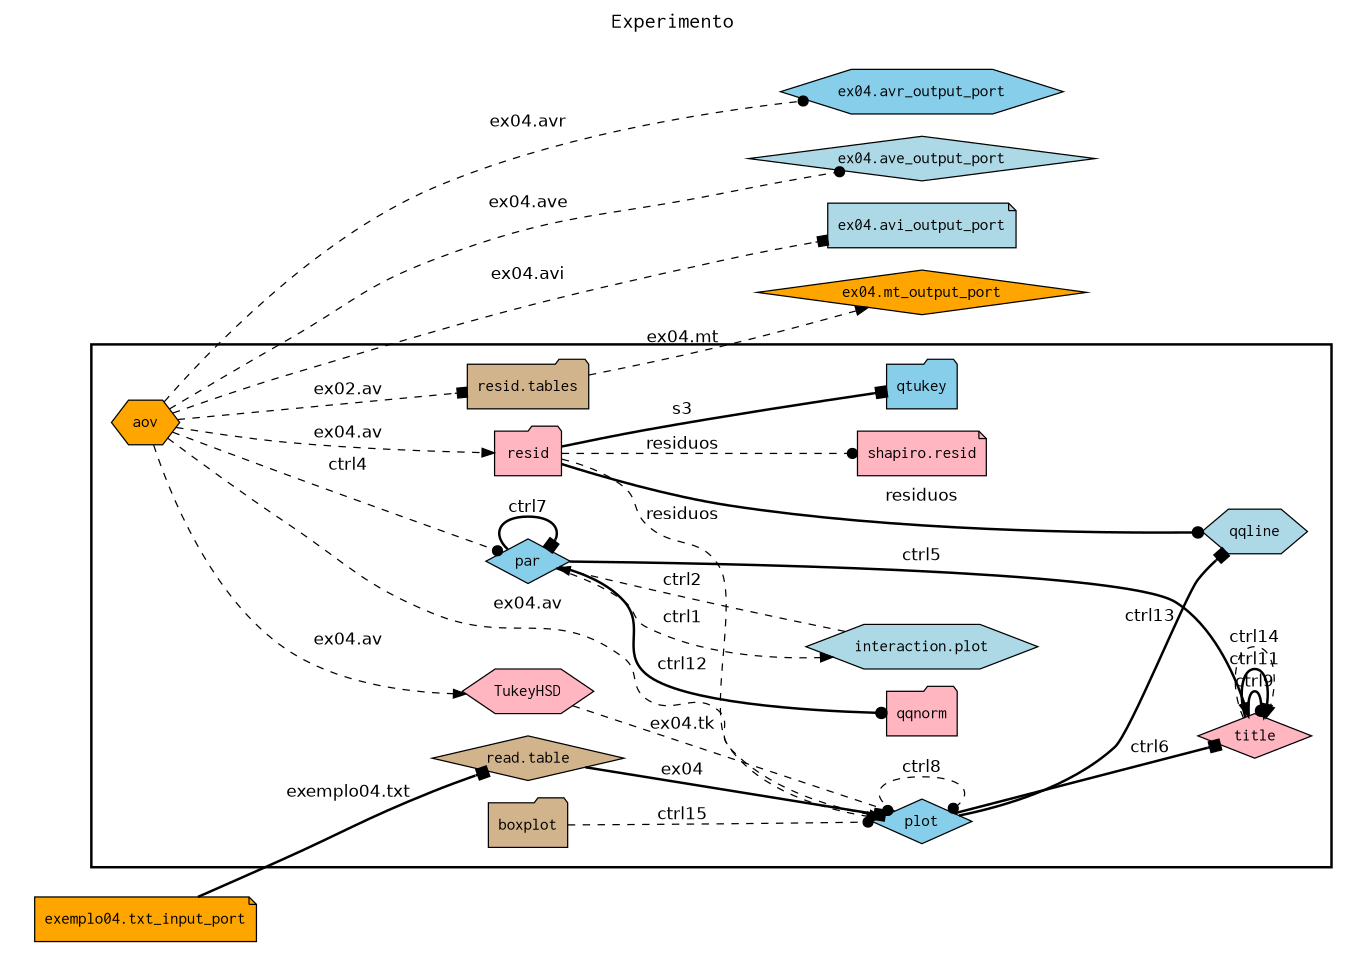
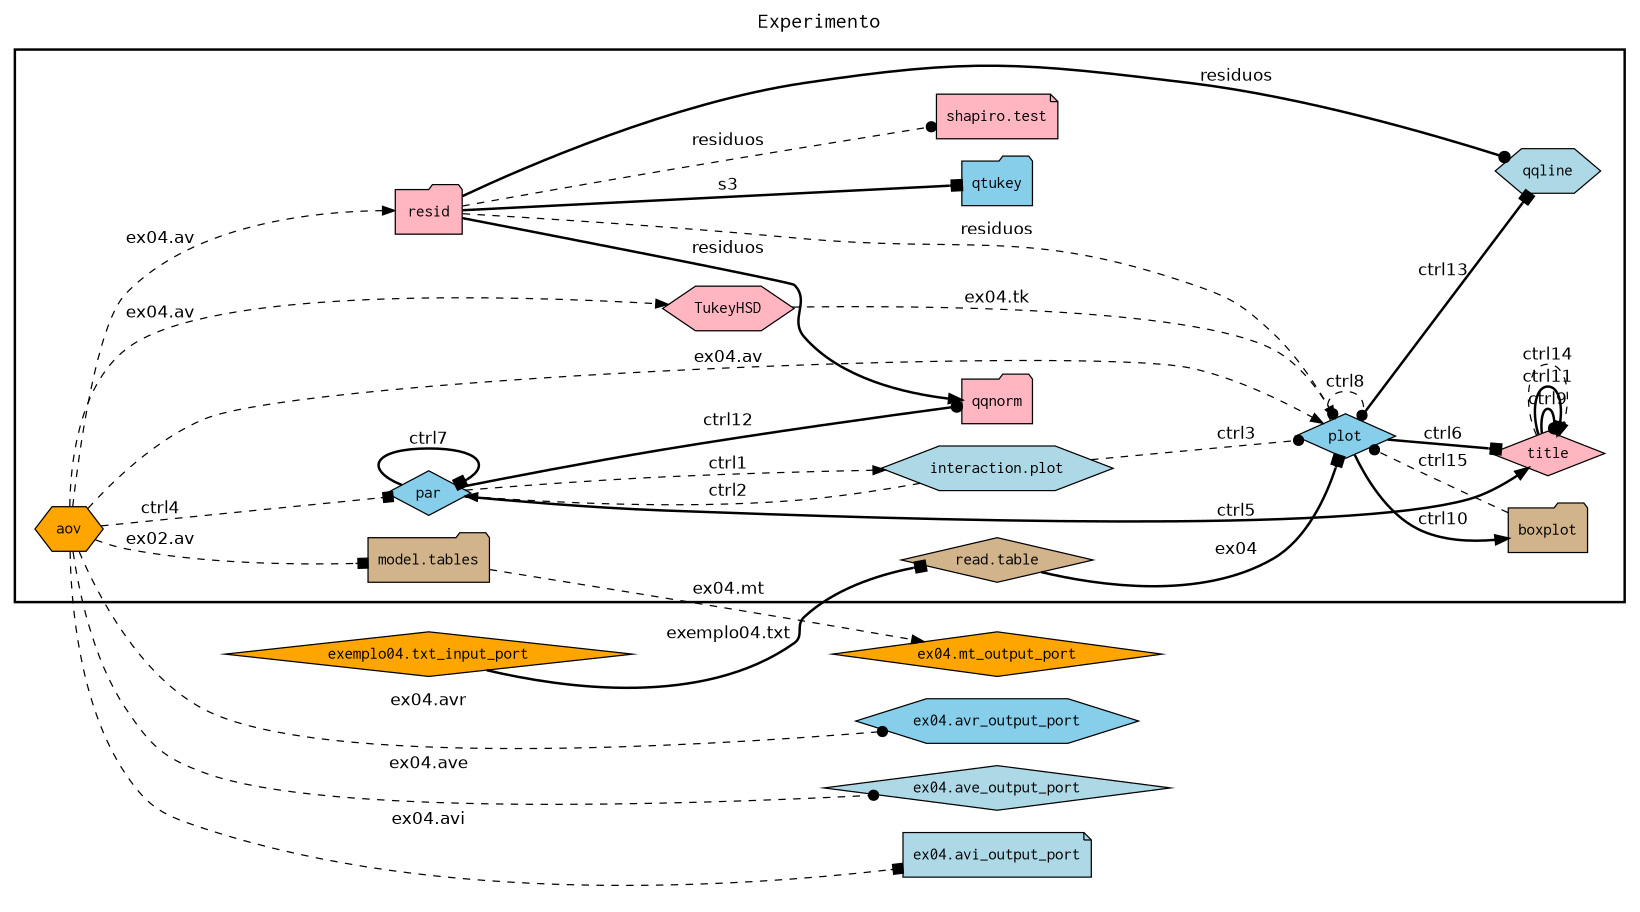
none -> (734, 272)
(528, 387) -> (429, 560)
none -> (1192, 450)
(922, 453) -> (997, 116)
(332, 491) -> (241, 512)
none -> (1409, 524)
(146, 919) -> (429, 654)
